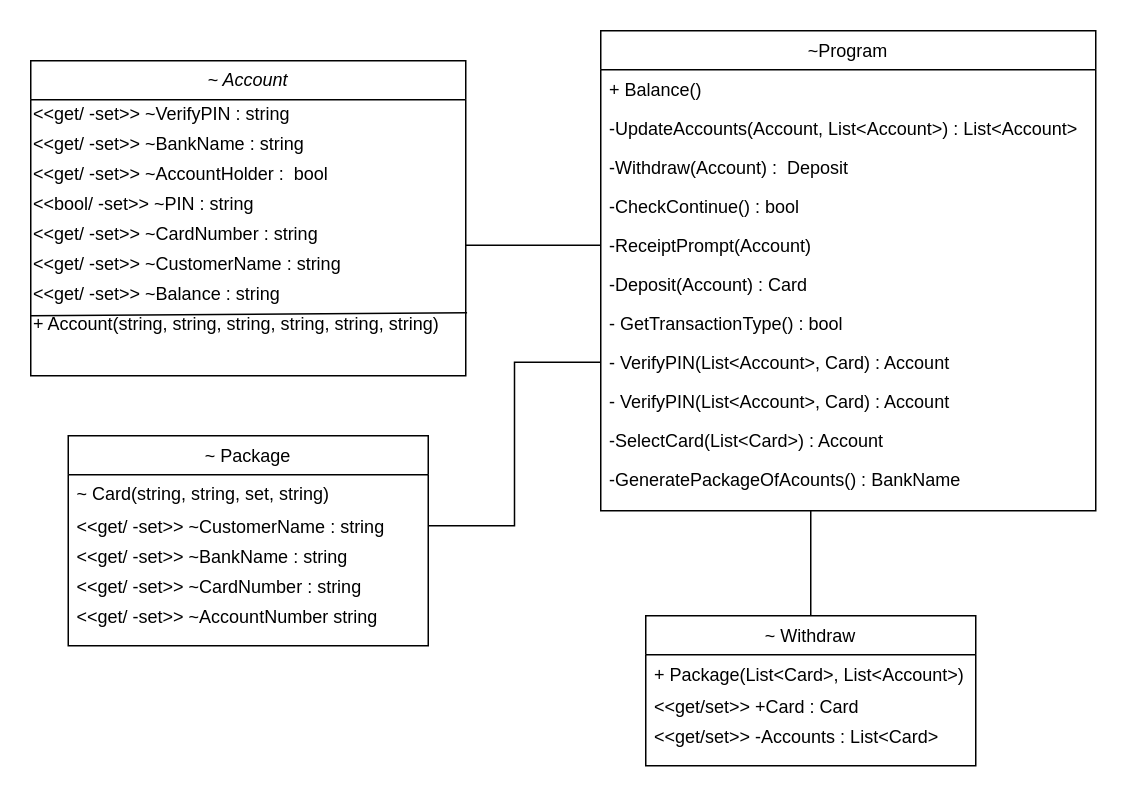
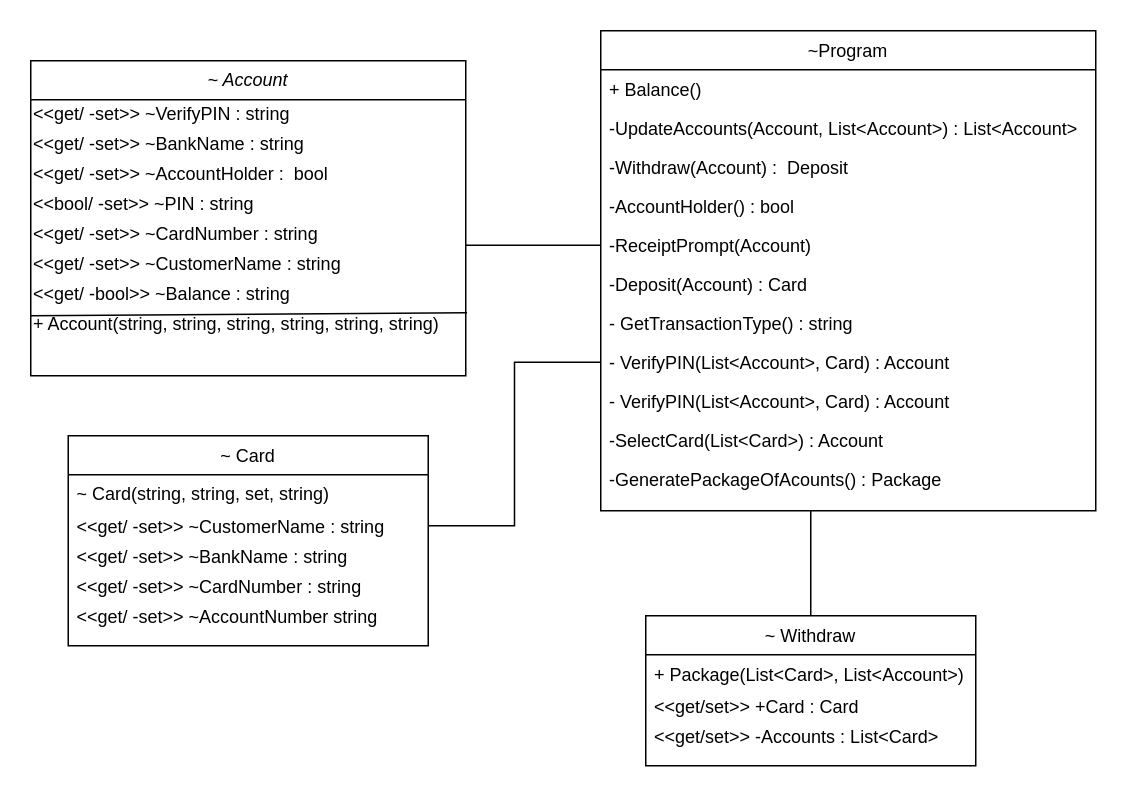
(713, 207) -> (713, 207)
(174, 295) -> (176, 295)
(741, 324) -> (751, 324)
(248, 456) -> (248, 456)
(794, 480) -> (788, 480)
